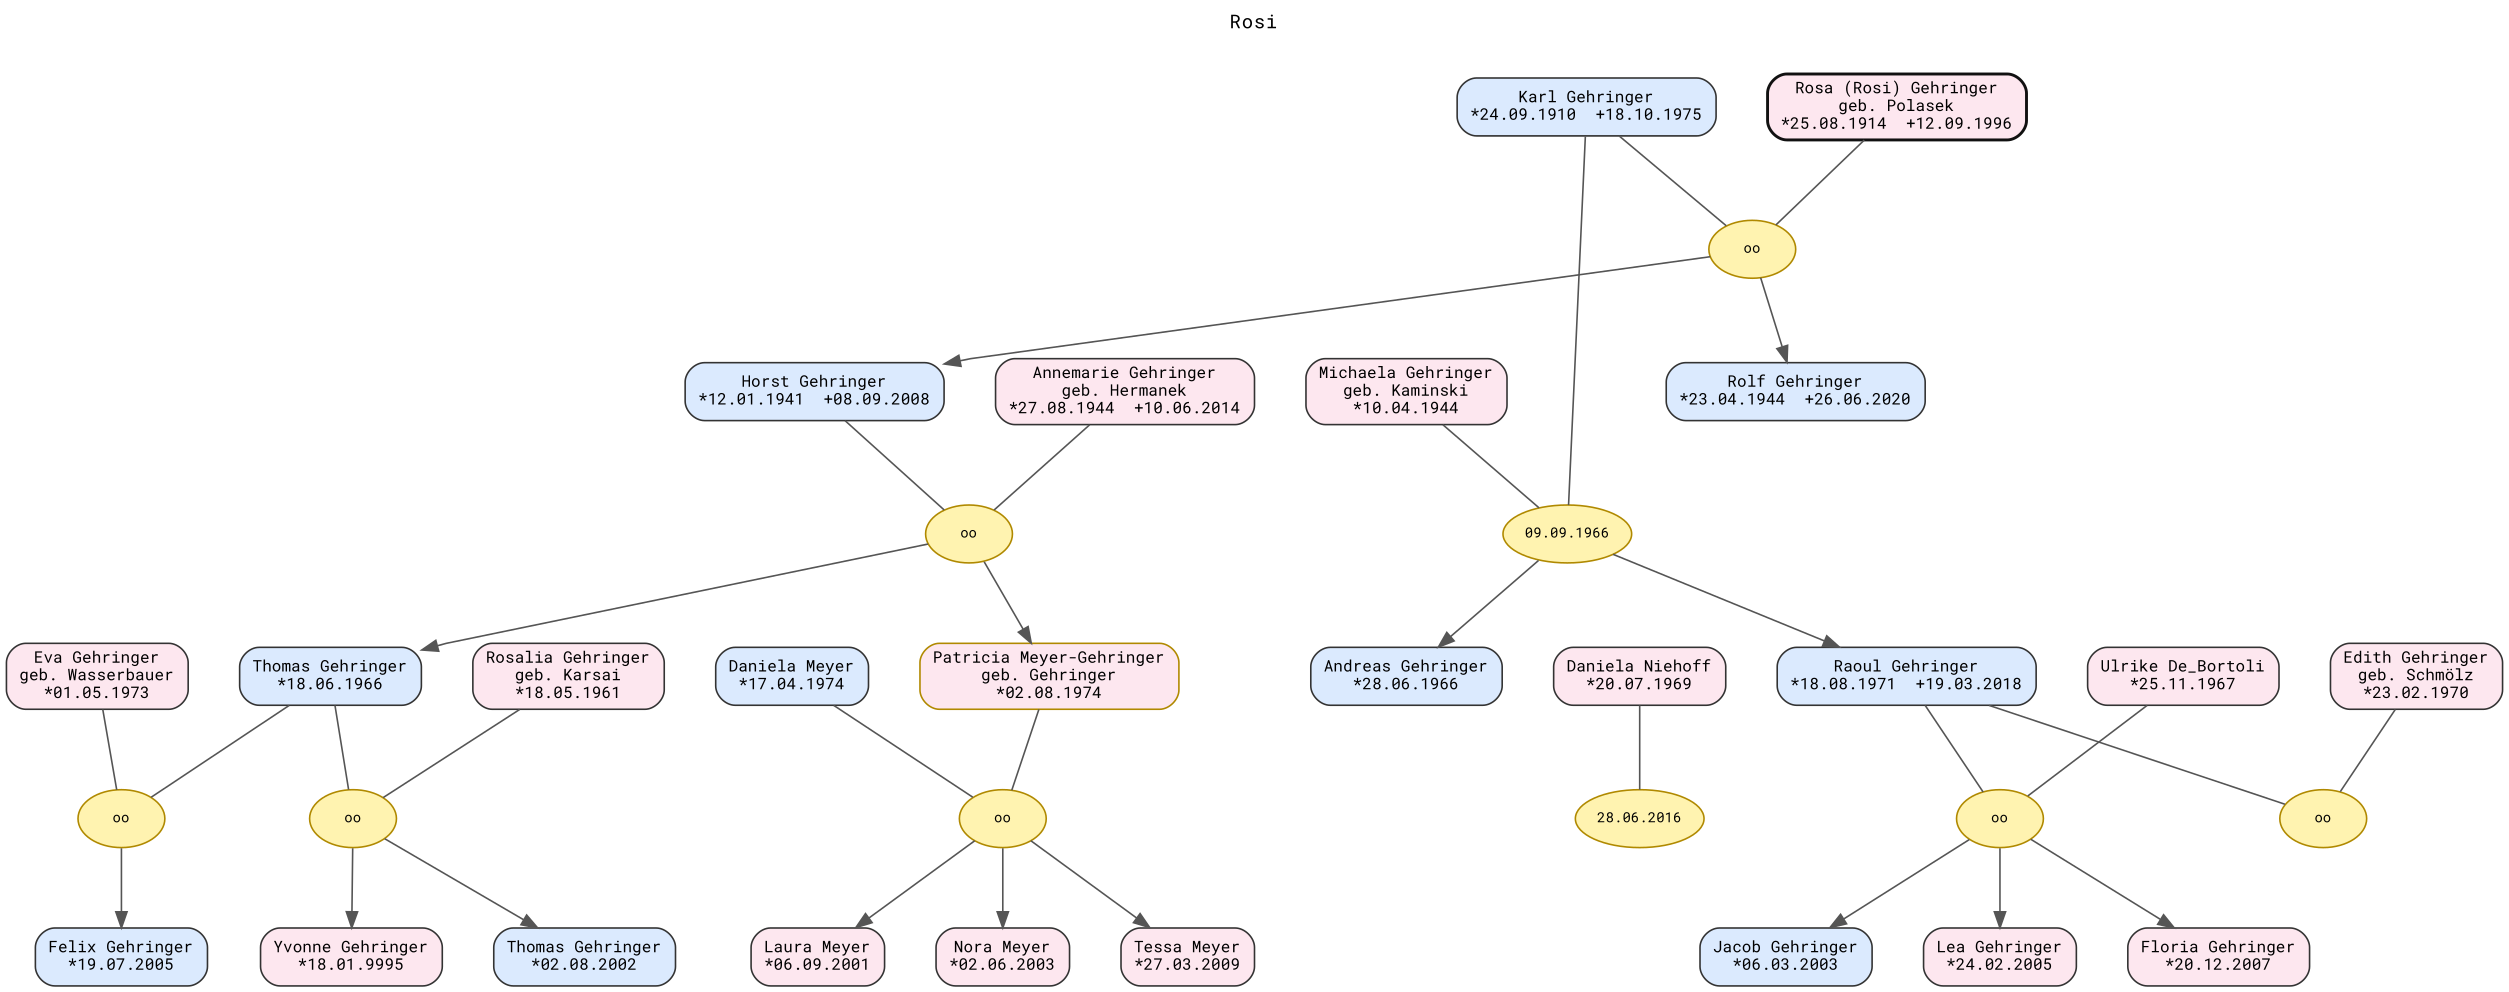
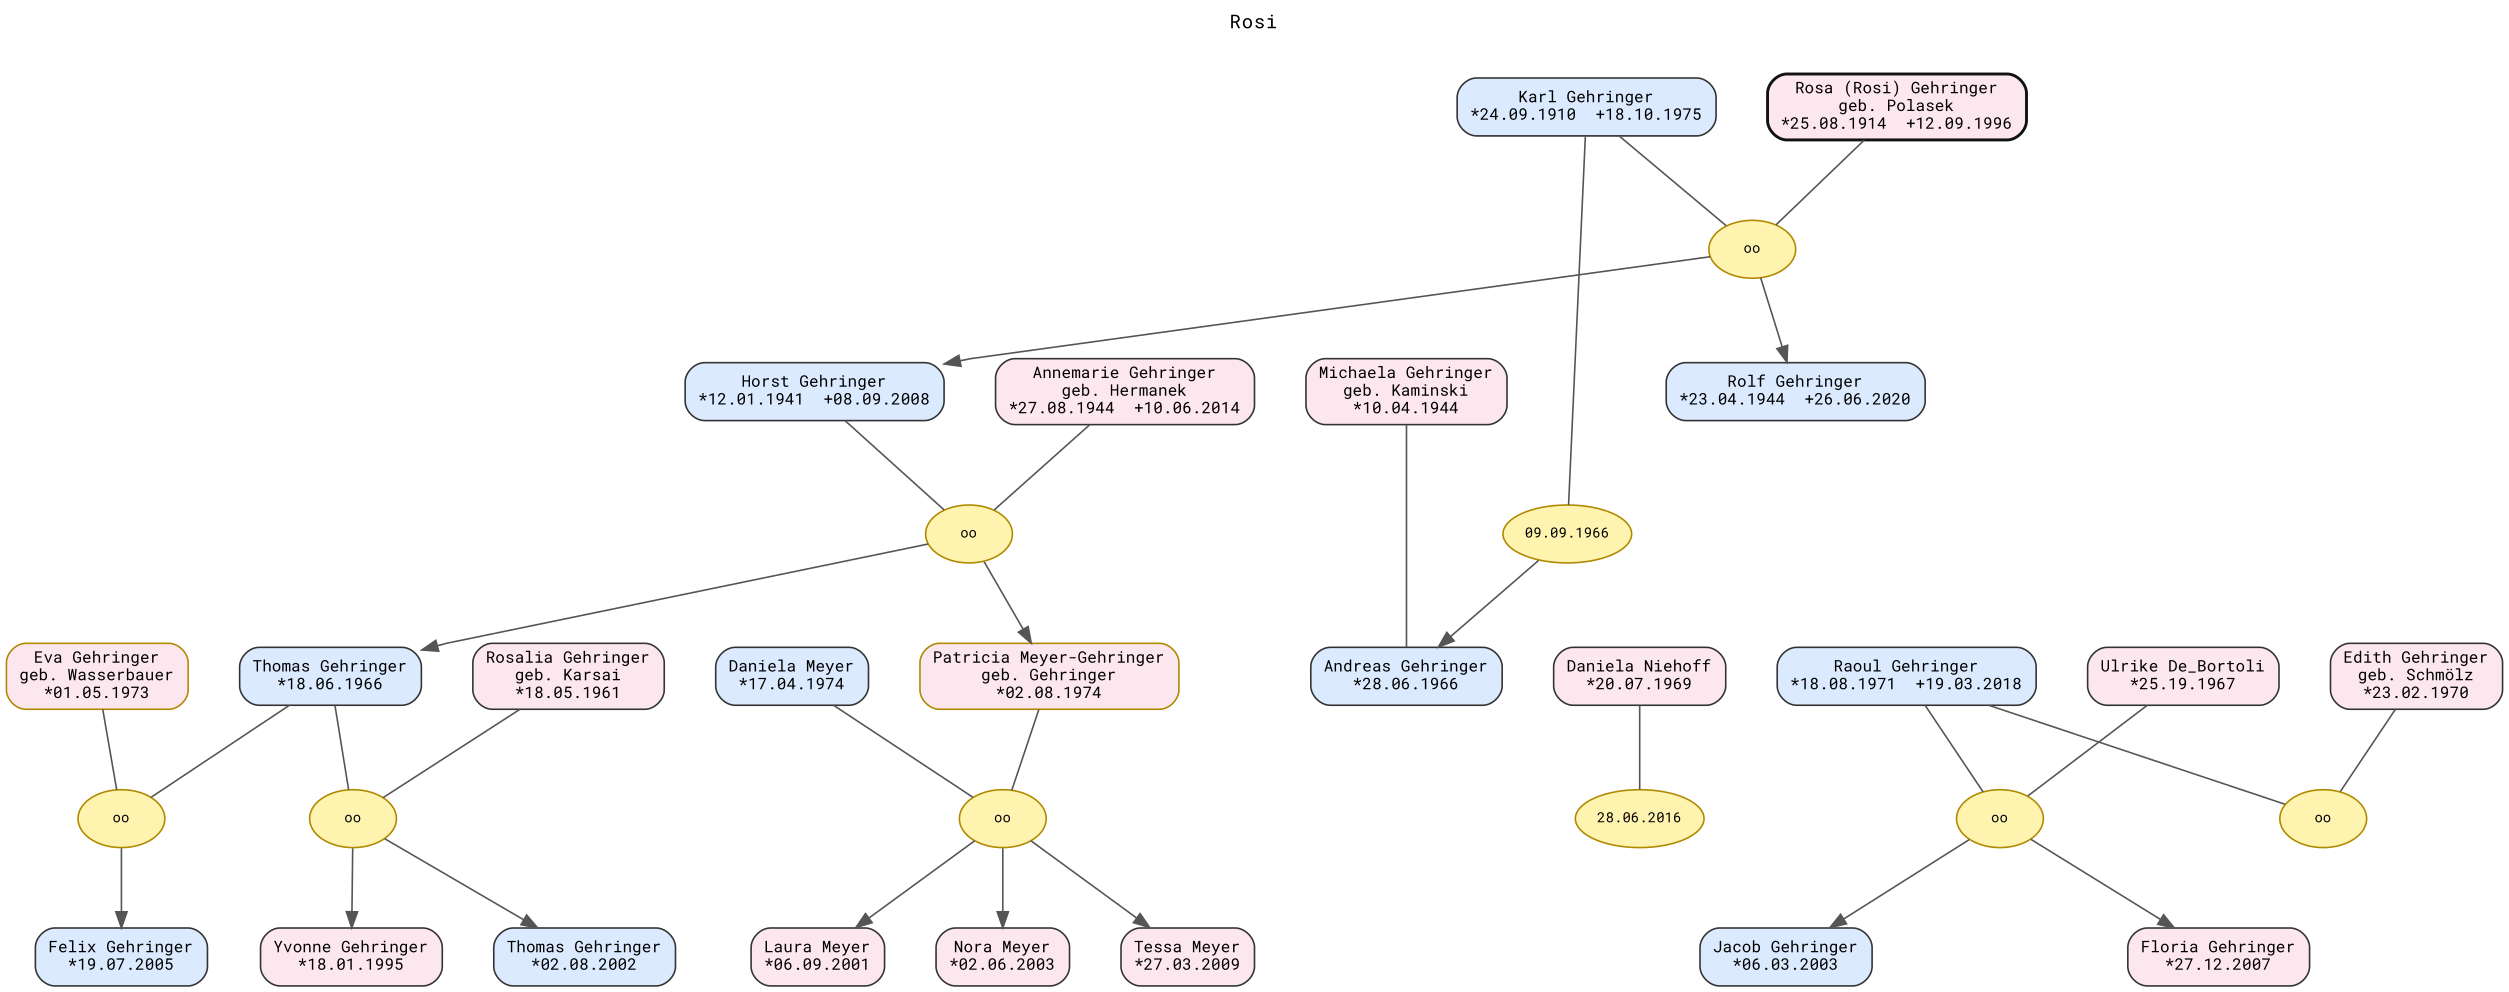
(1491, 466) -> (1406, 536)
(1708, 593) -> none
(97, 676) -> (97, 676)
(2183, 676) -> (2183, 676)
(351, 957) -> (351, 957)
(2000, 957) -> none
(2219, 957) -> (2219, 957)
